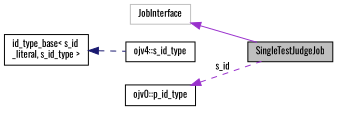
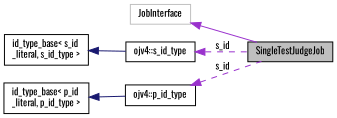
(112, 51) -> (112, 51)
none -> (226, 52)
(160, 95) -> (160, 95)
none -> (46, 98)
